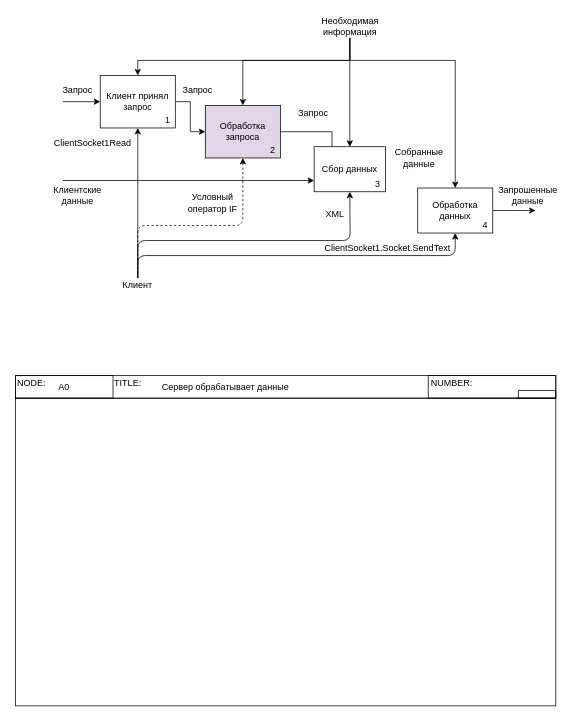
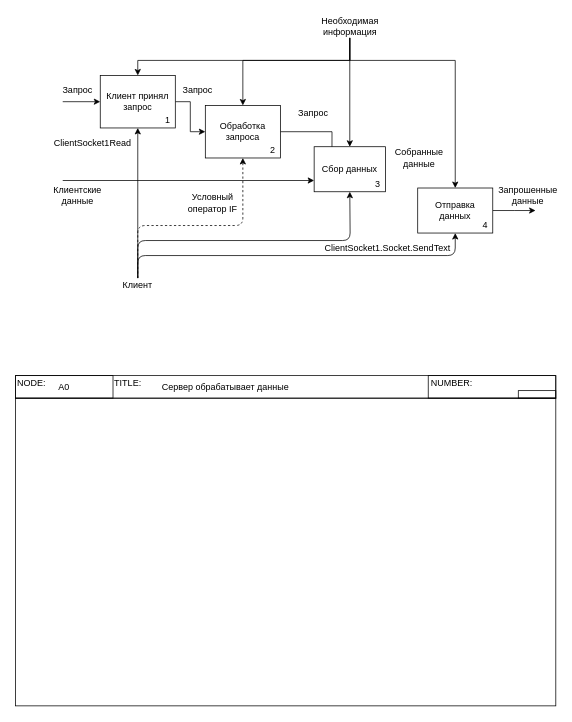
(243, 132) -> (243, 132)
(455, 210) -> (455, 210)
(335, 214) -> none
